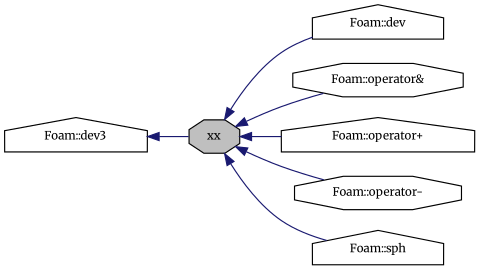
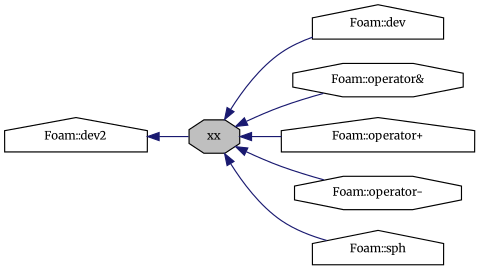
(76, 137) -> (76, 137)
